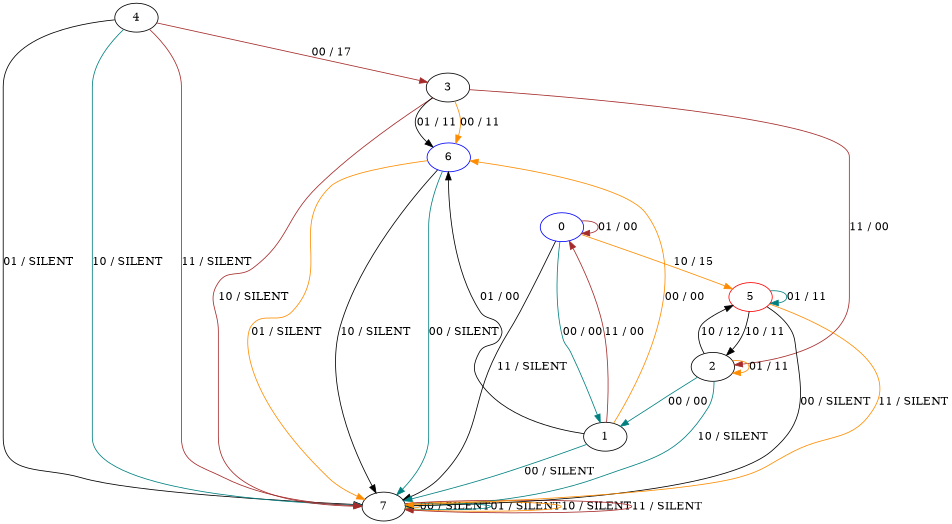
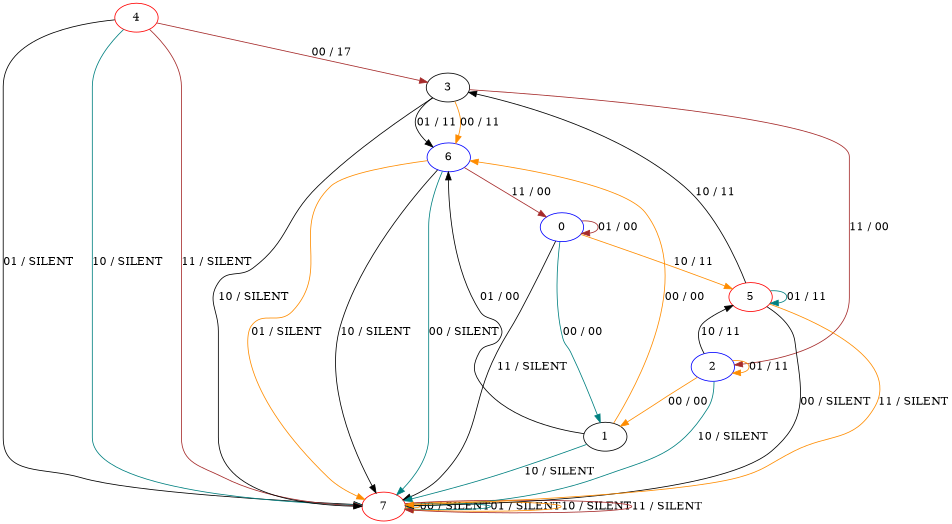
(136, 18) -> (136, 18)
(694, 262) -> (694, 262)
(213, 299) -> (213, 299)
(721, 332) -> (721, 332)
(744, 332) -> (637, 154)
(604, 333) -> (502, 190)
(713, 367) -> (713, 367)
(662, 399) -> (662, 399)
(560, 472) -> (560, 472)
(384, 507) -> (384, 507)
